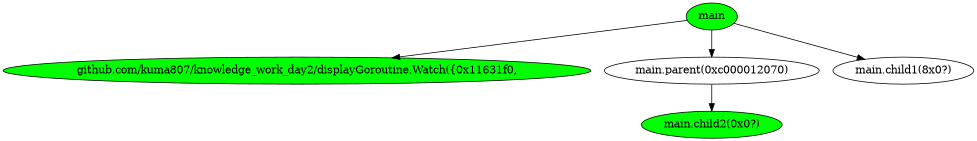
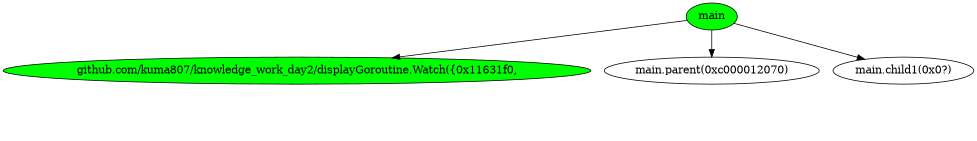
(903, 71) -> (903, 71)
(712, 125) -> none
